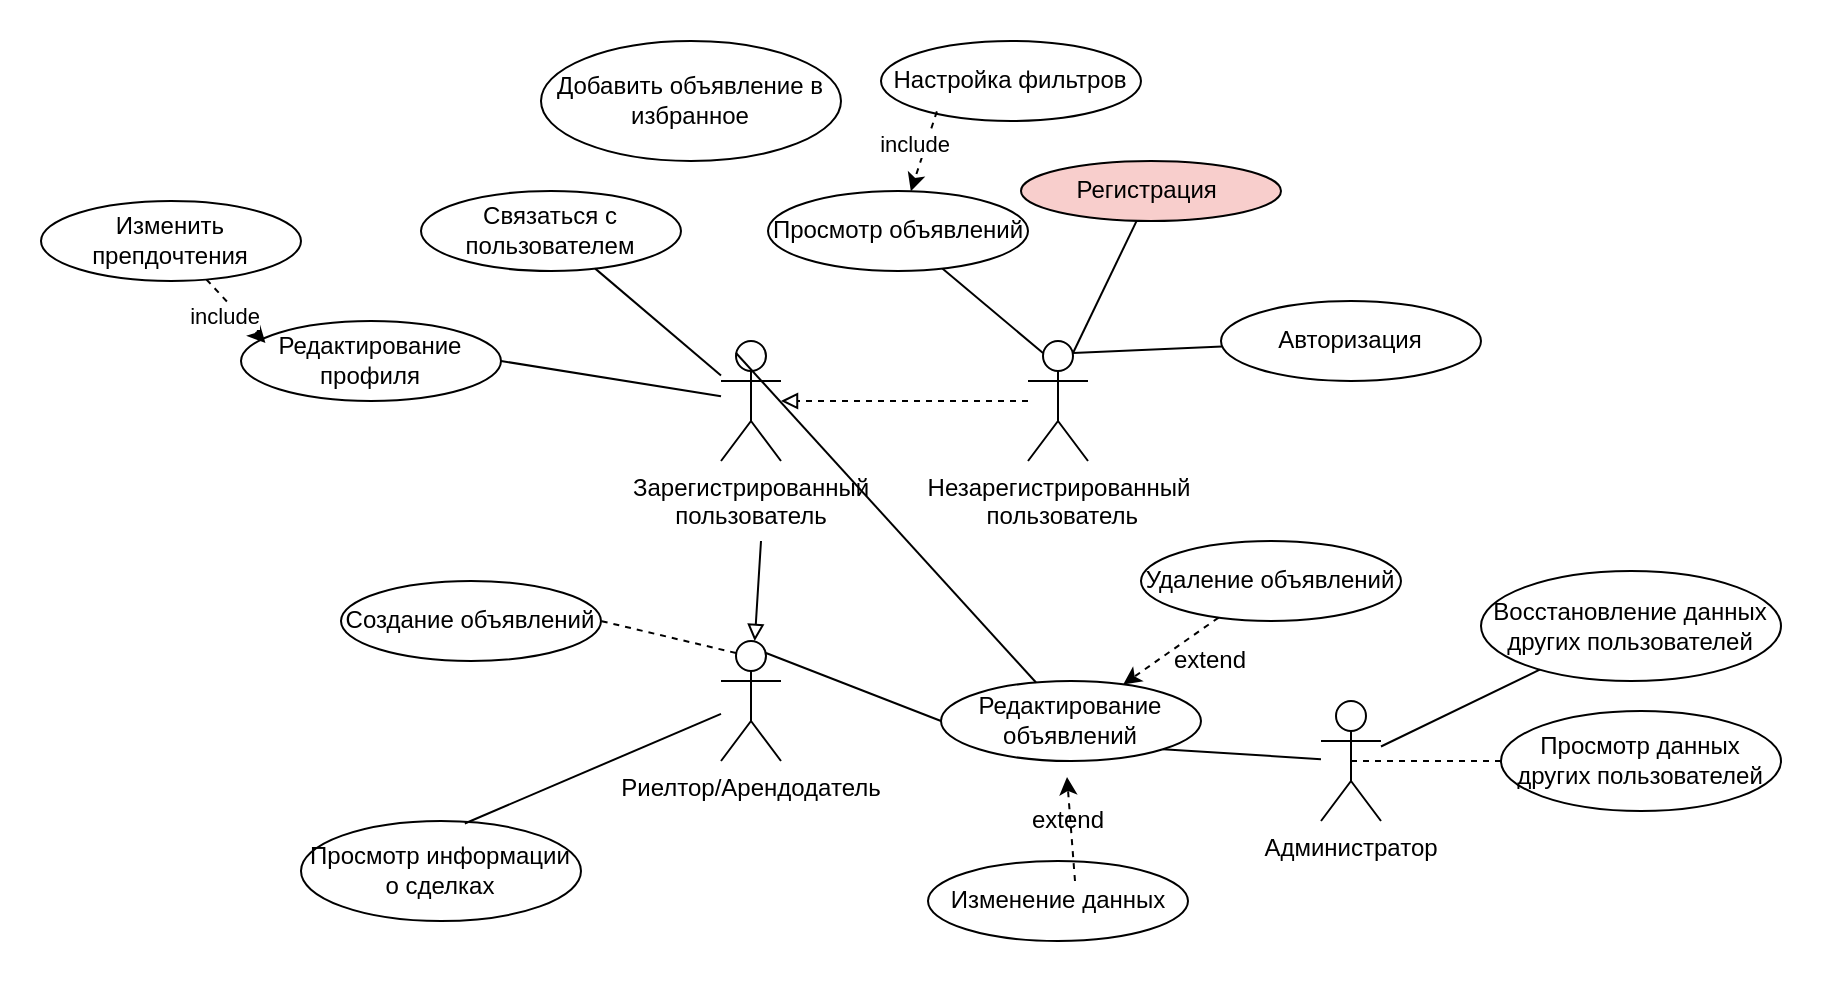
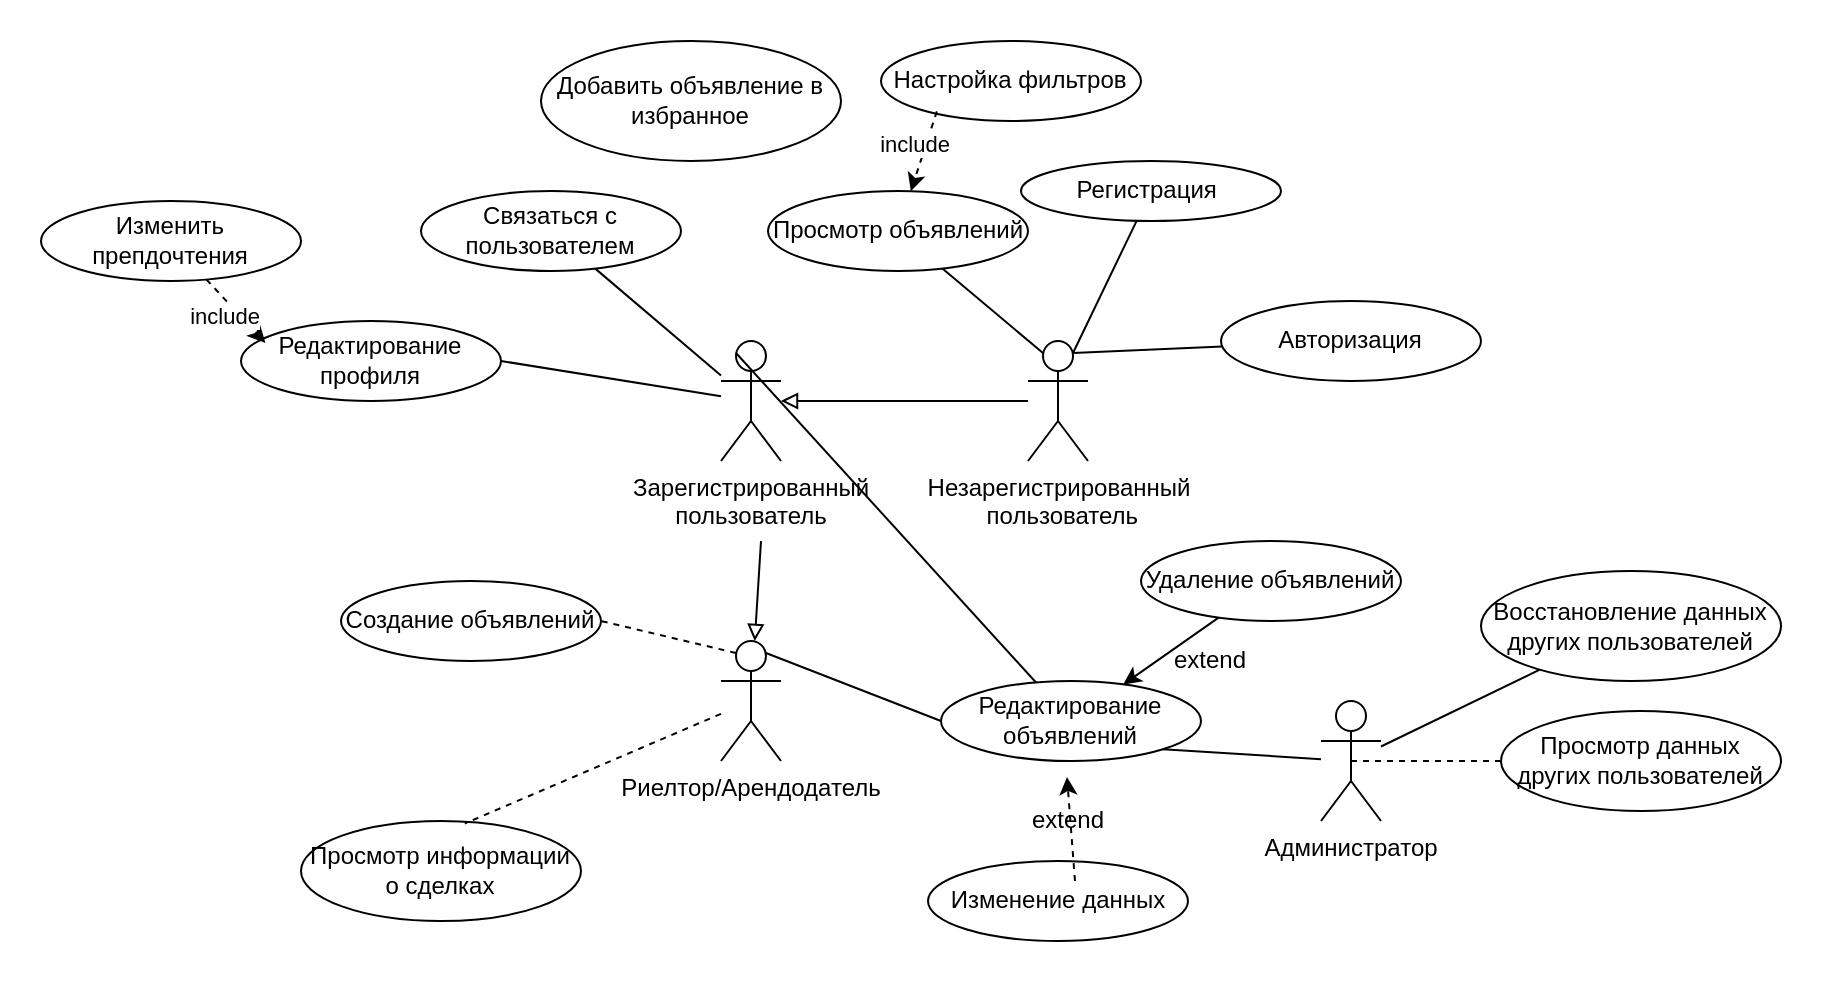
(1151, 191) -> (1151, 191)
(911, 401) -> (911, 401)
(1177, 646) -> (1177, 646)
(593, 769) -> (593, 769)
